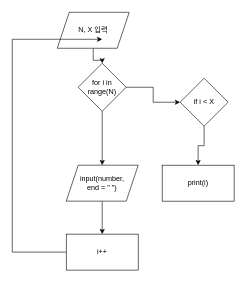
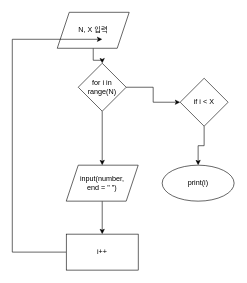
(198, 183) -> (198, 183)
